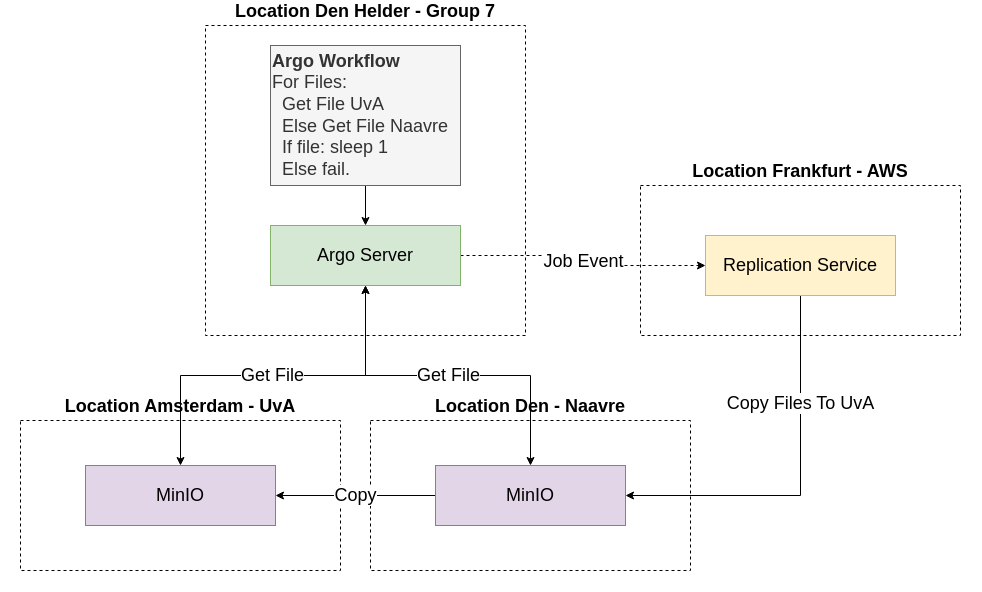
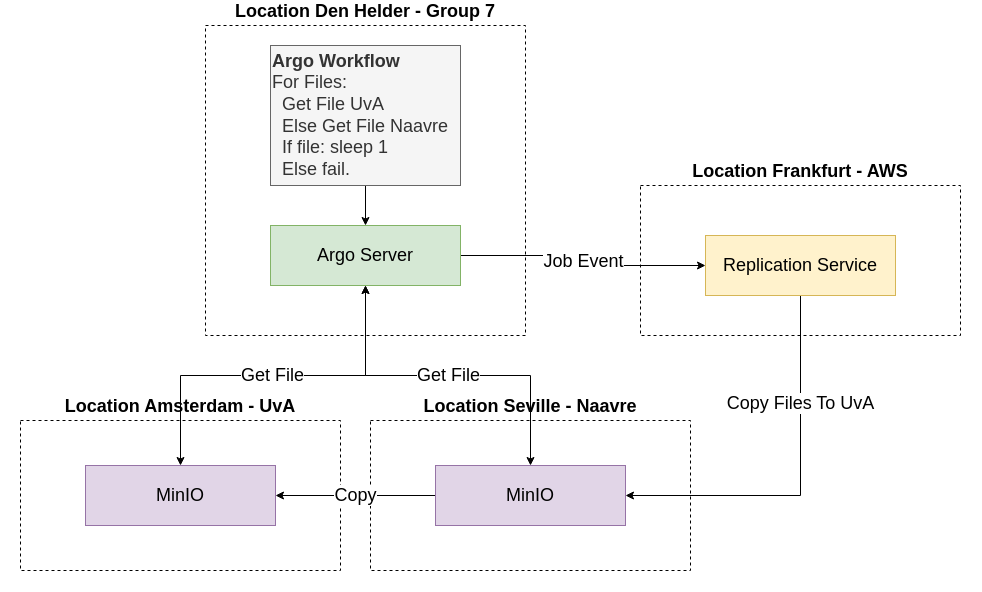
(503, 256) -> (503, 256)
(531, 407) -> (531, 407)
